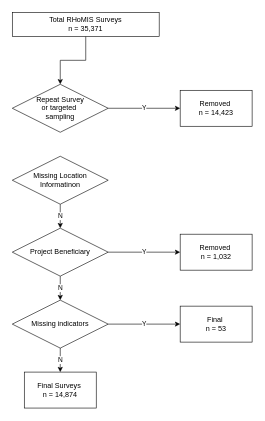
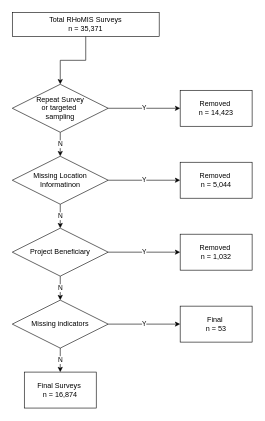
none -> (60, 145)
none -> (143, 180)
none -> (216, 180)
(60, 390) -> (60, 390)
